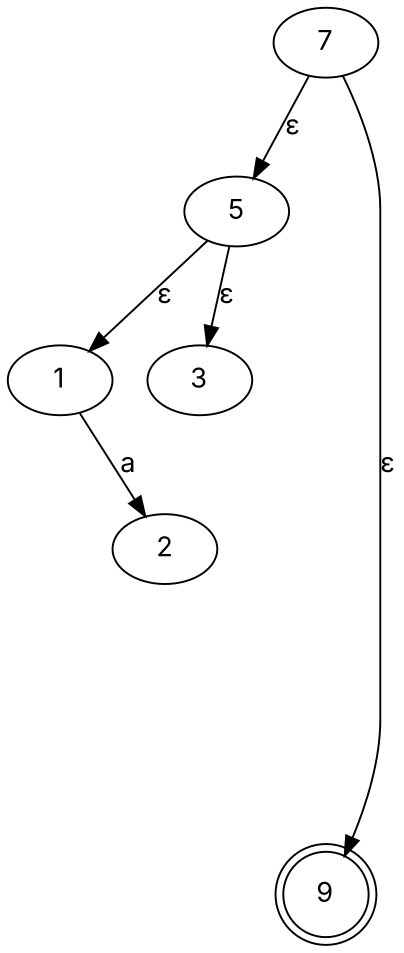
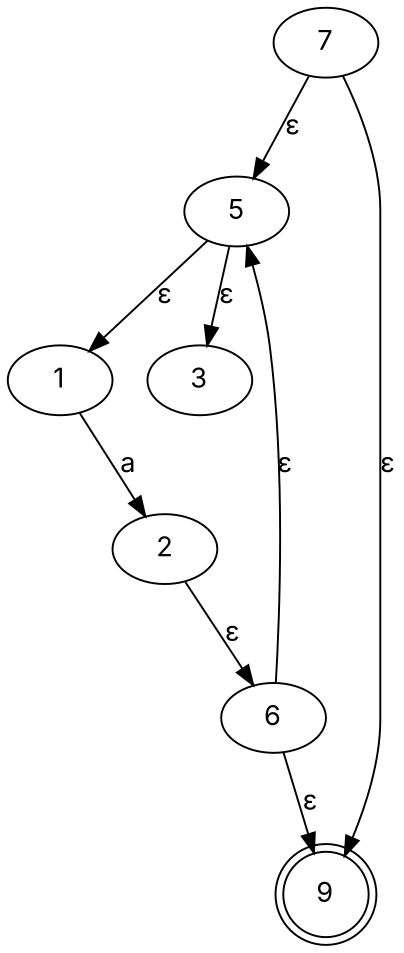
none -> (274, 718)
